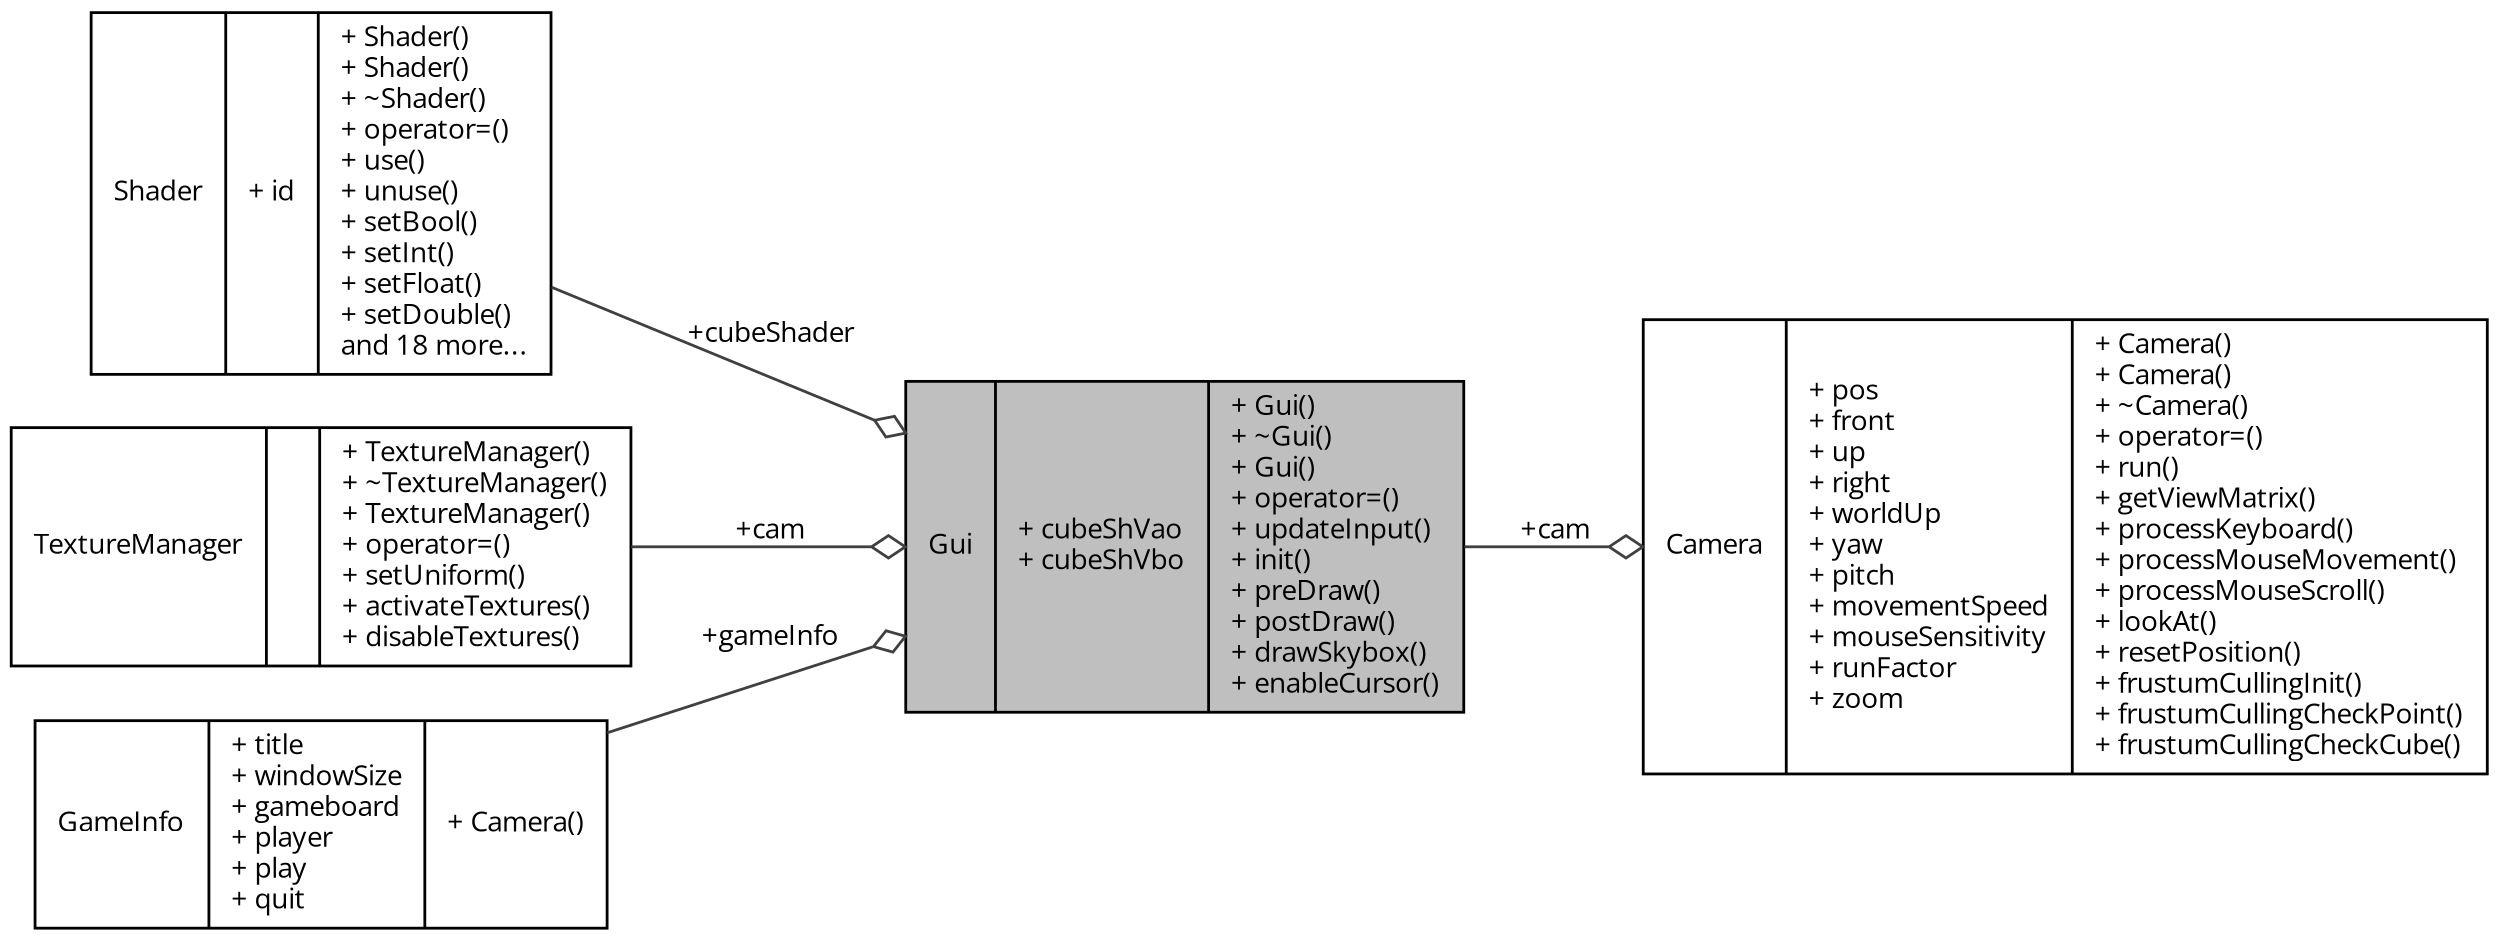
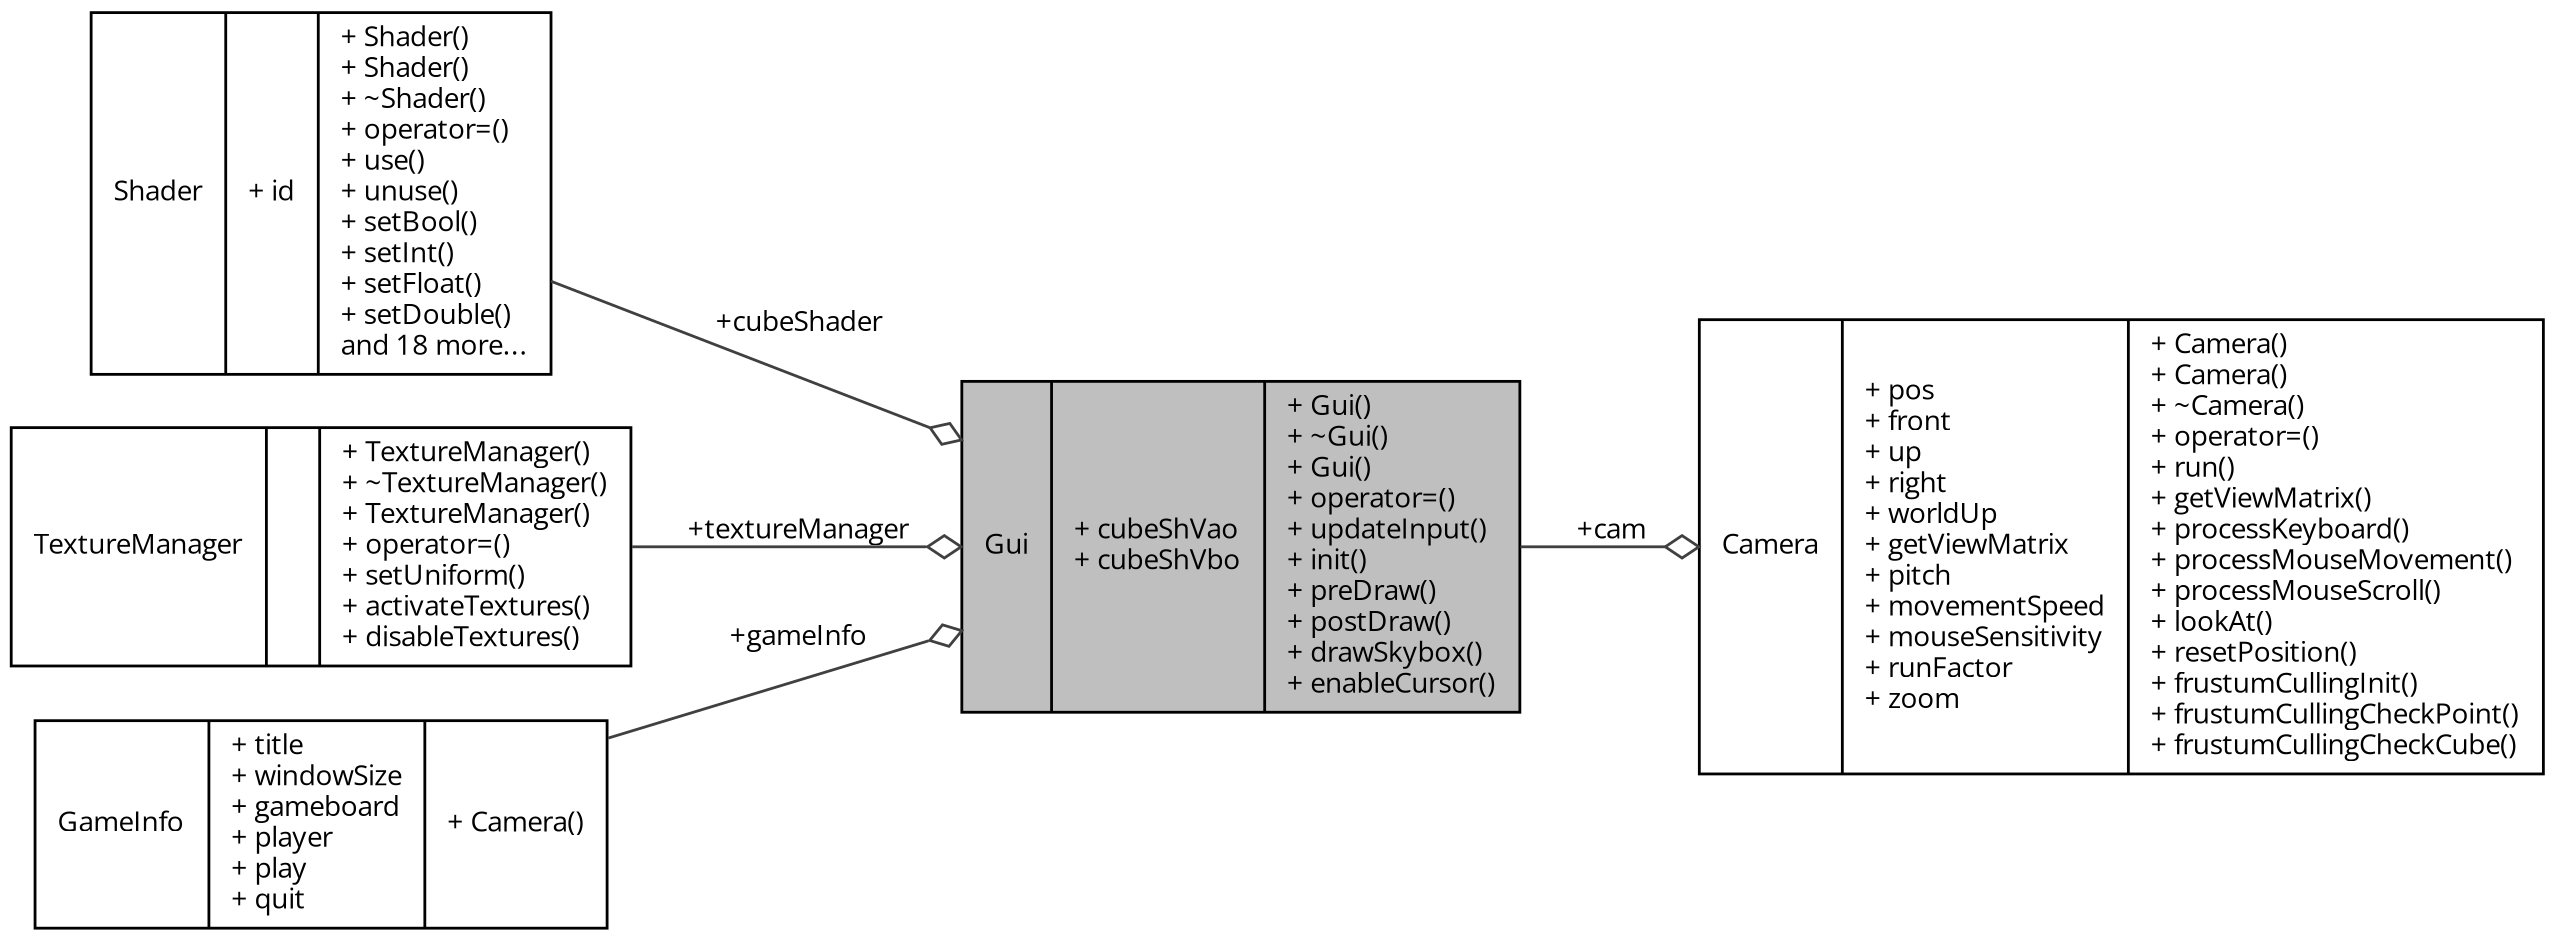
(768, 531) -> (796, 531)
(1847, 545) -> (1967, 545)
